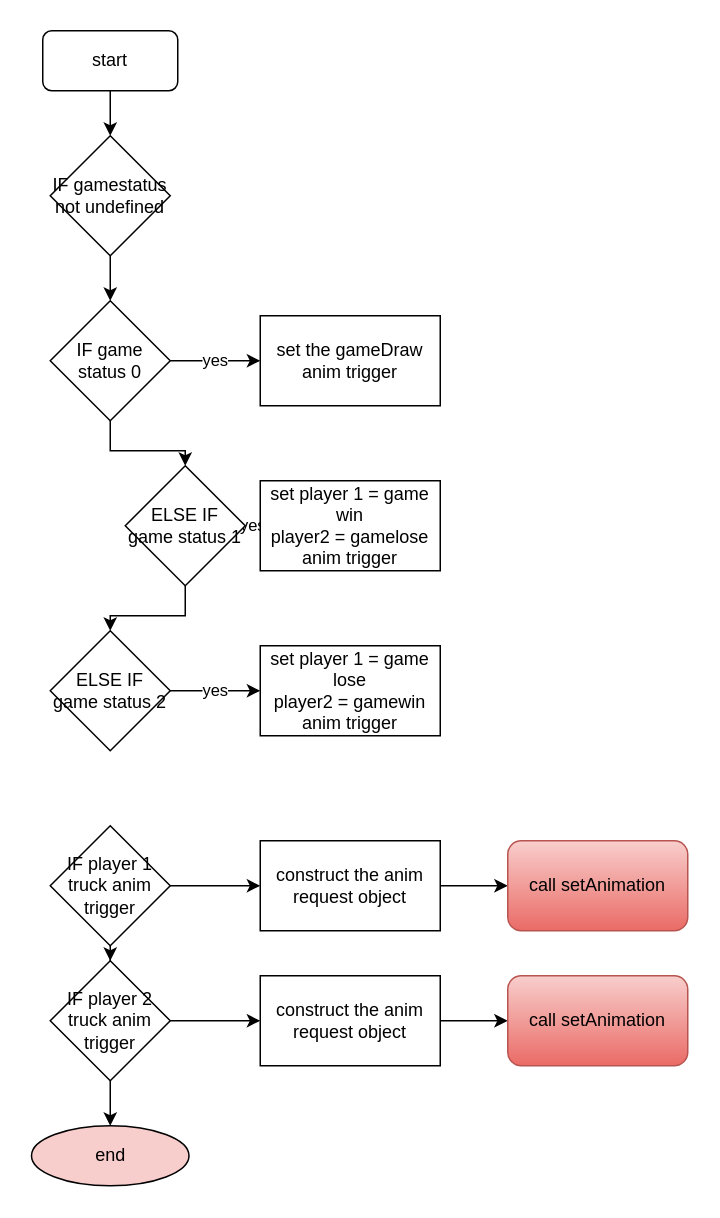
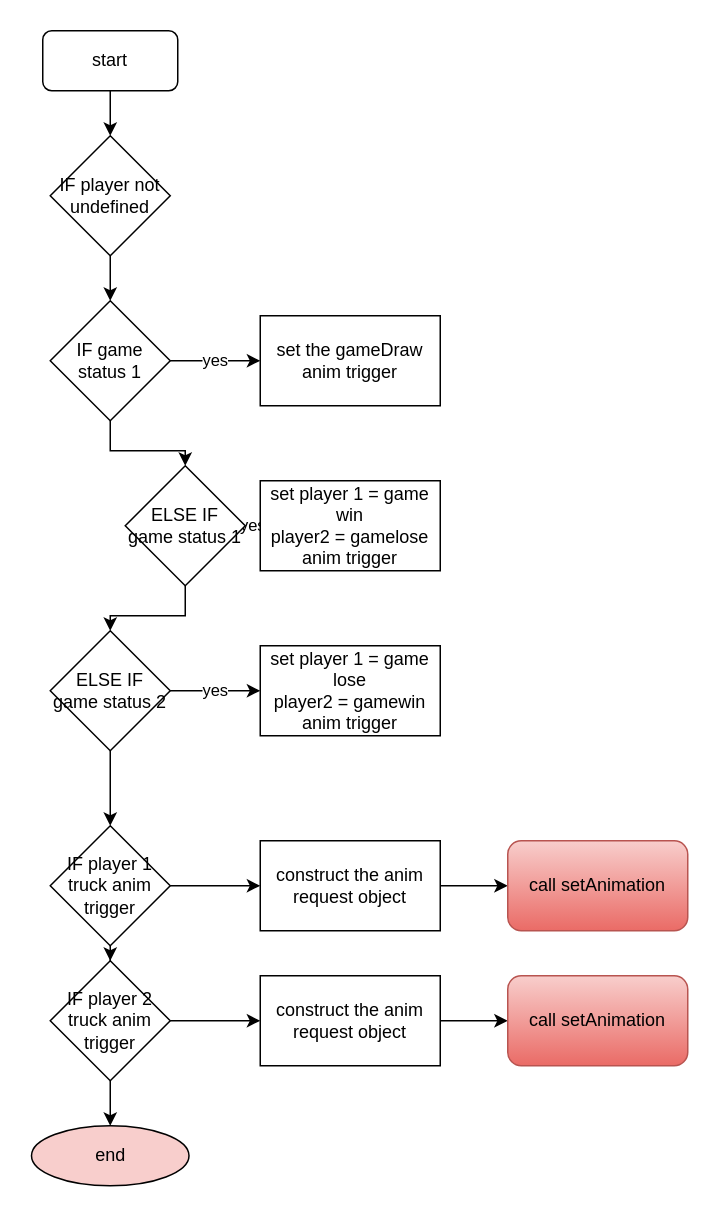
(110, 196) -> (110, 196)
(110, 361) -> (110, 361)
none -> (110, 783)
